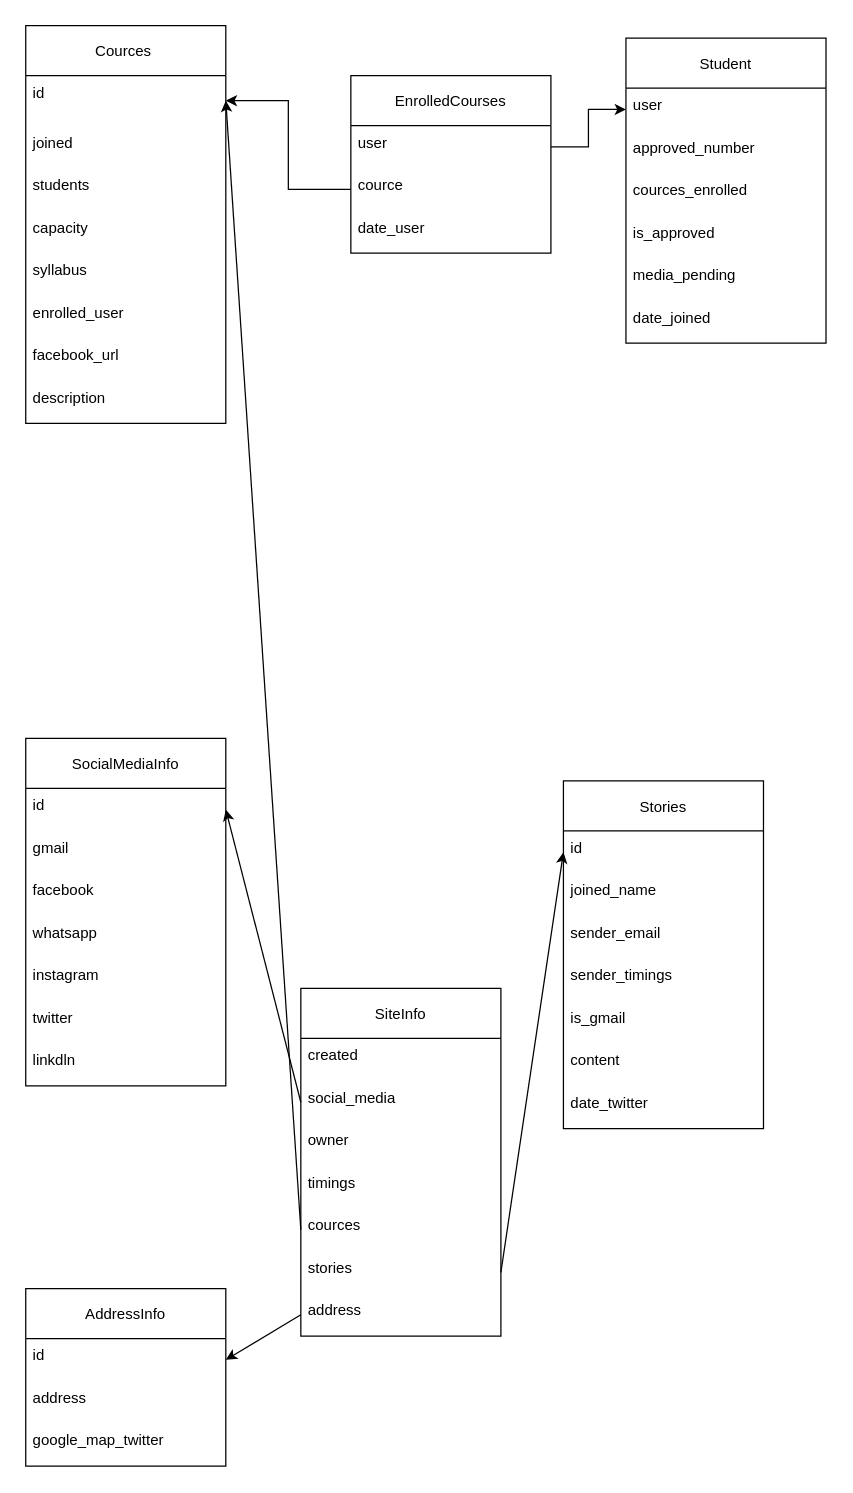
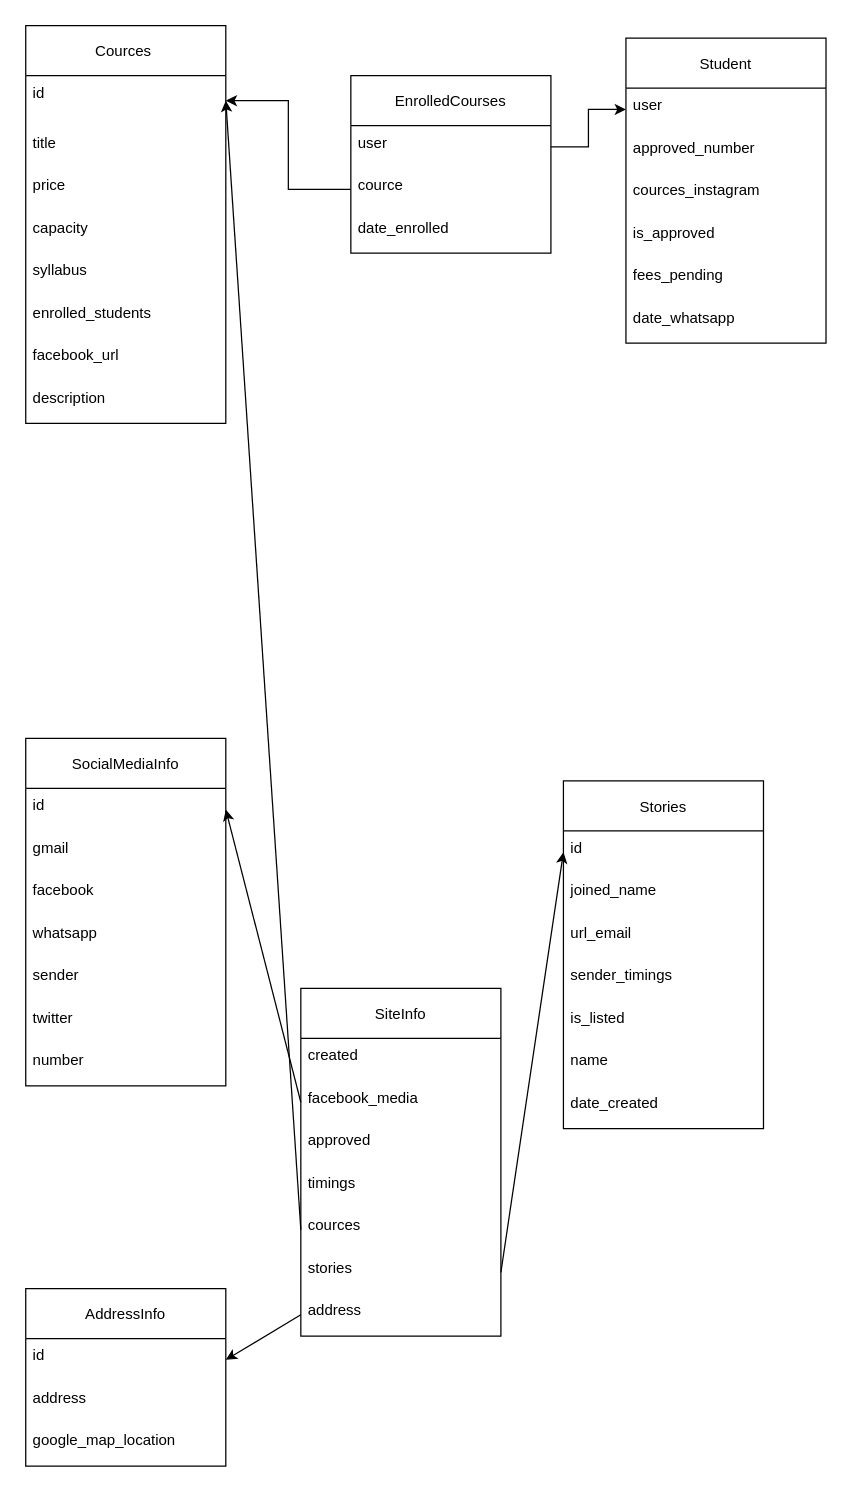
(56, 143) -> (50, 143)
(66, 185) -> (52, 185)
(696, 190) -> (702, 190)
(395, 228) -> (408, 228)
(683, 275) -> (681, 275)
(83, 313) -> (100, 313)
(677, 318) -> (687, 318)
(617, 933) -> (602, 933)
(68, 975) -> (58, 975)
(598, 1018) -> (602, 1018)
(56, 1060) -> (58, 1060)
(599, 1060) -> (587, 1060)
(352, 1098) -> (364, 1098)
(618, 1103) -> (620, 1103)
(329, 1140) -> (341, 1140)
(104, 1440) -> (106, 1440)
